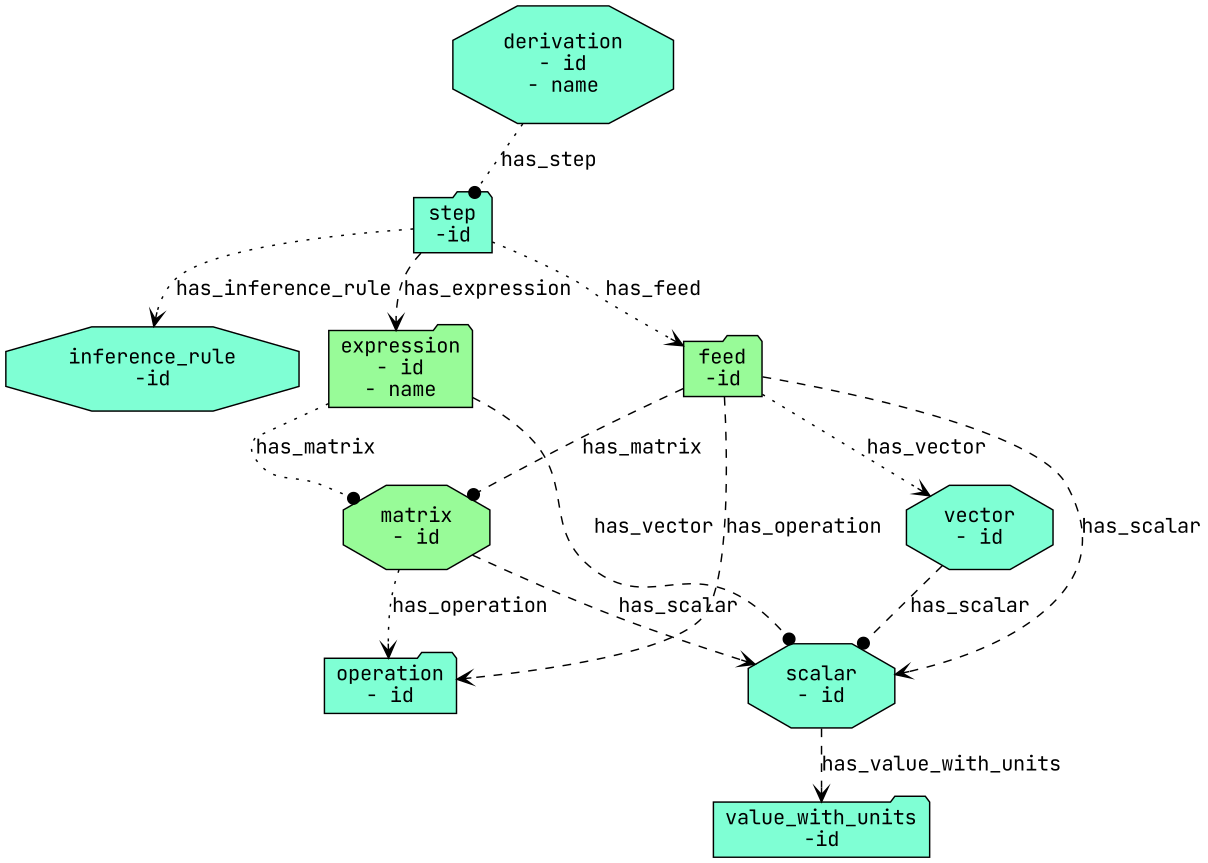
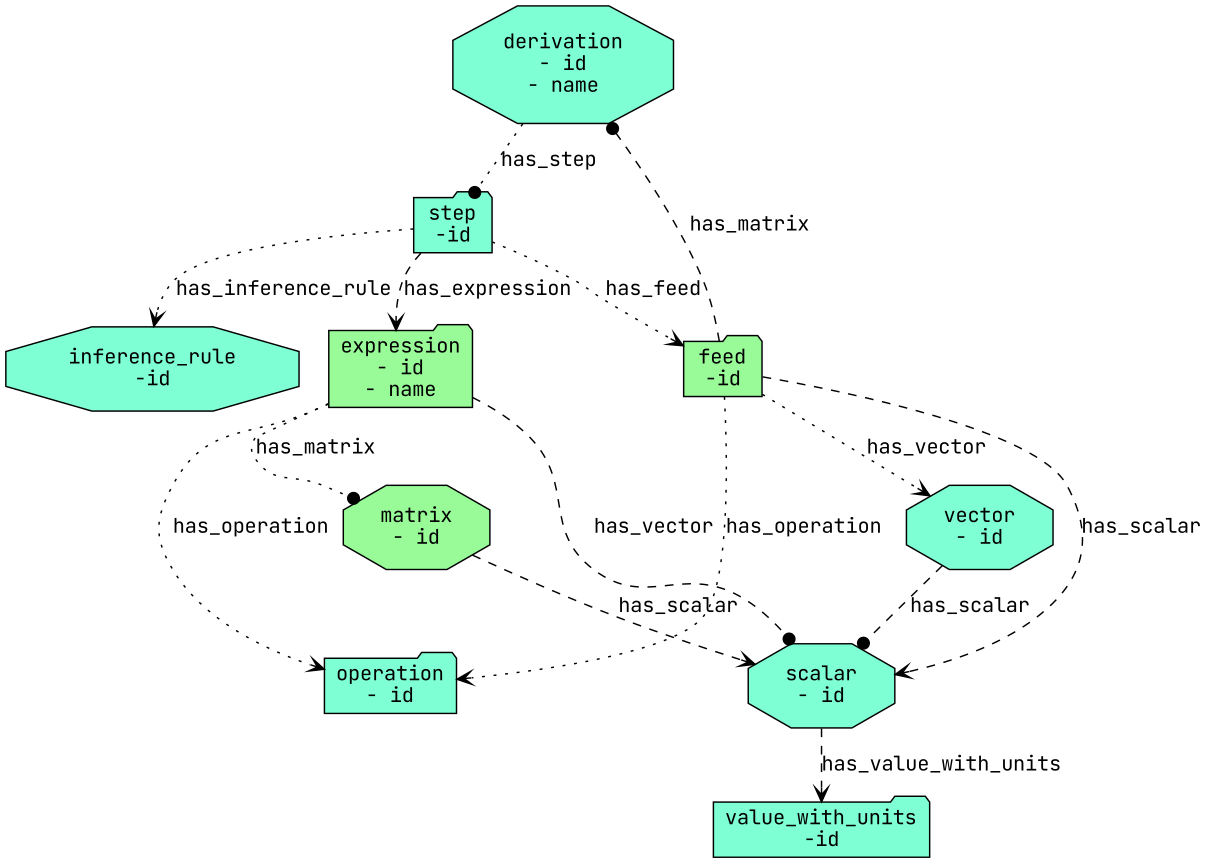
(580, 438) -> (679, 232)
(390, 606) -> (159, 522)
(696, 623) -> (696, 623)
